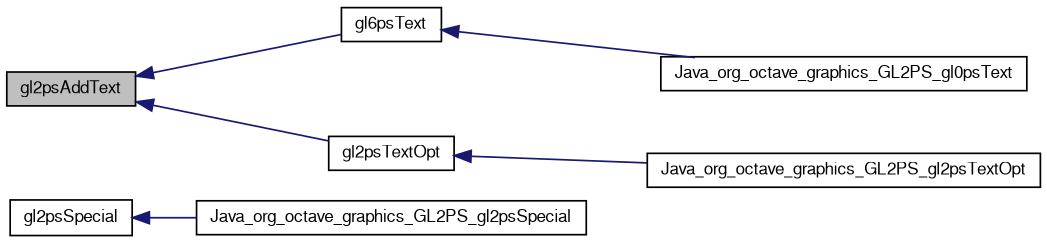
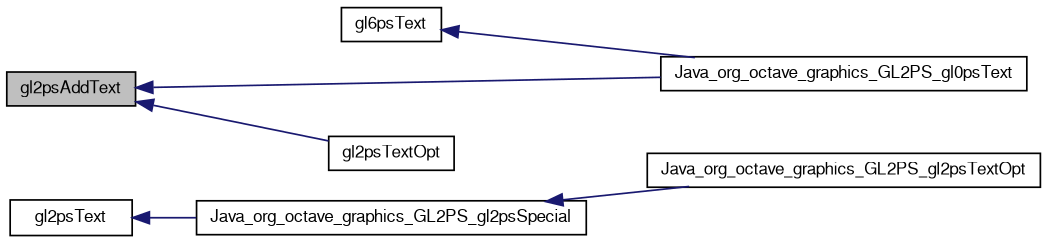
(247, 54) -> (407, 82)
(559, 160) -> (626, 193)
(71, 218) -> (71, 218)
